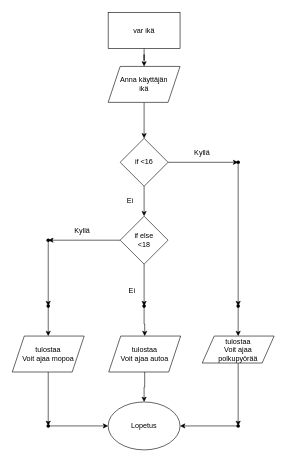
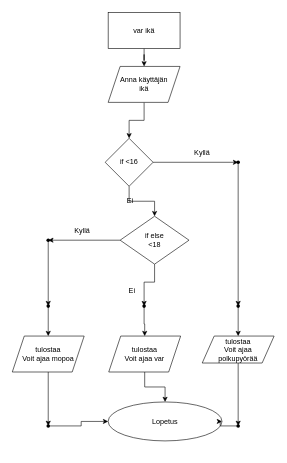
(144, 162) -> (129, 162)
(144, 240) -> (155, 240)
(145, 354) -> (145, 354)
(144, 426) -> (165, 422)
